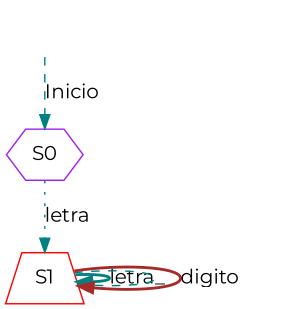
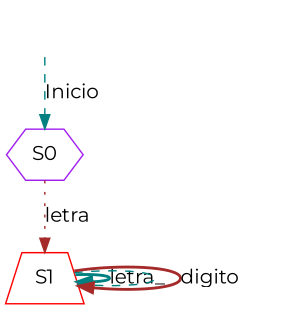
(45, 209) -> (45, 209)
